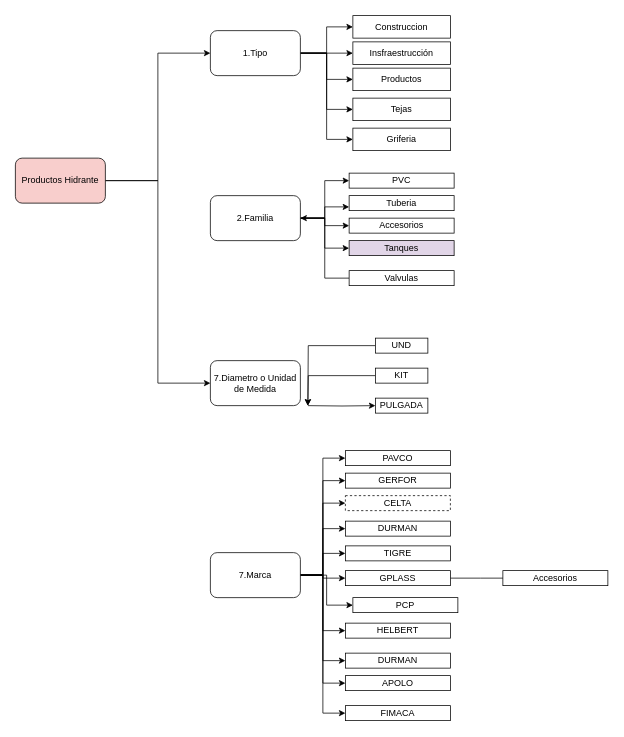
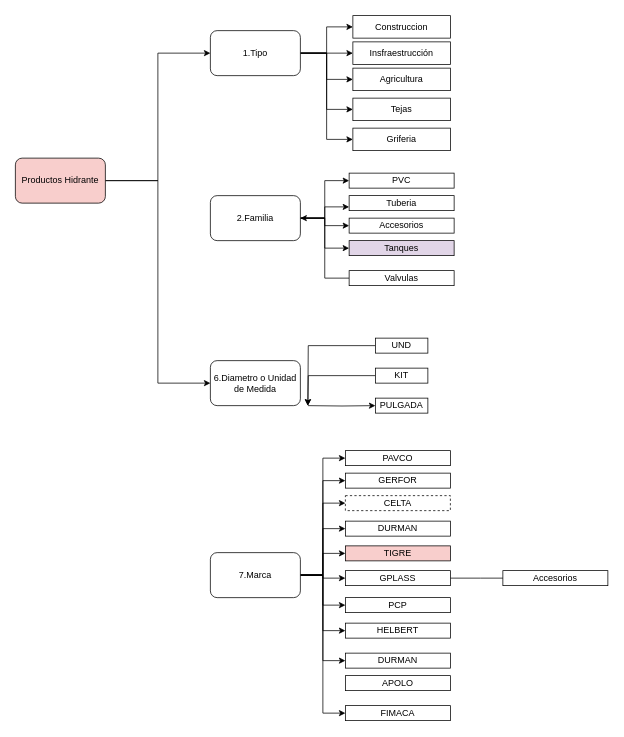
(402, 79) -> (402, 79)
(255, 383) -> (255, 383)
(398, 553) -> (398, 553)
(405, 605) -> (398, 605)
(339, 683) -> none
